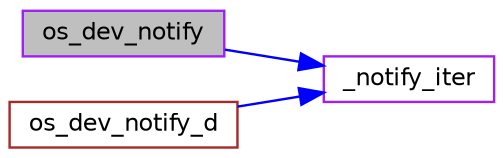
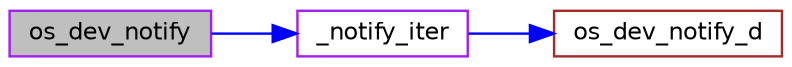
(269, 102) -> (499, 34)
